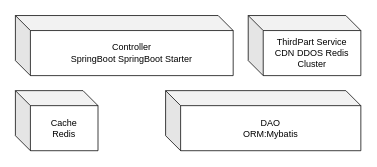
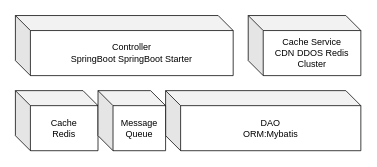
(312, 53) -> (312, 53)
none -> (132, 120)
